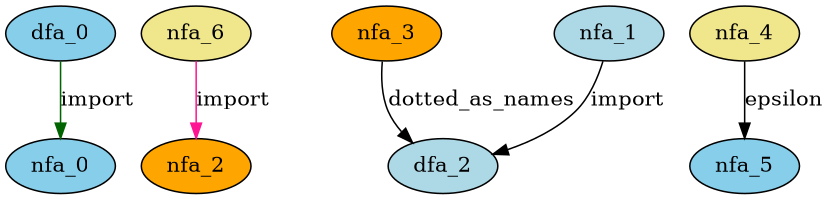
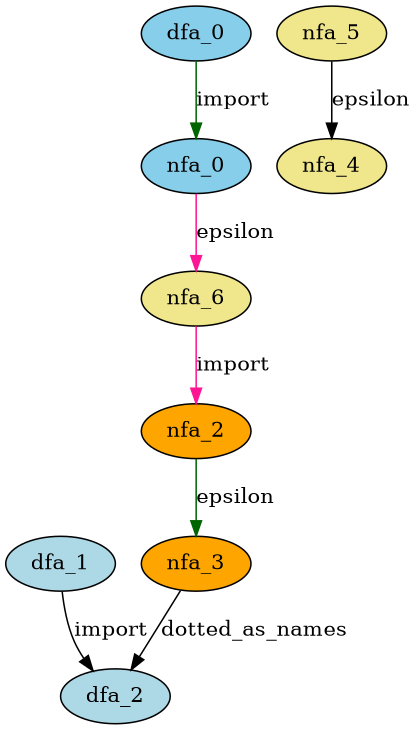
(609, 34) -> (61, 564)
(745, 92) -> (332, 92)
(745, 166) -> (332, 34)
none -> (196, 225)
none -> (196, 490)
